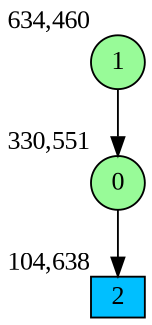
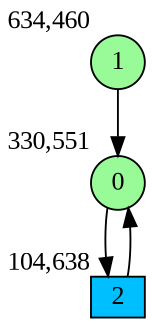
none -> (130, 252)
